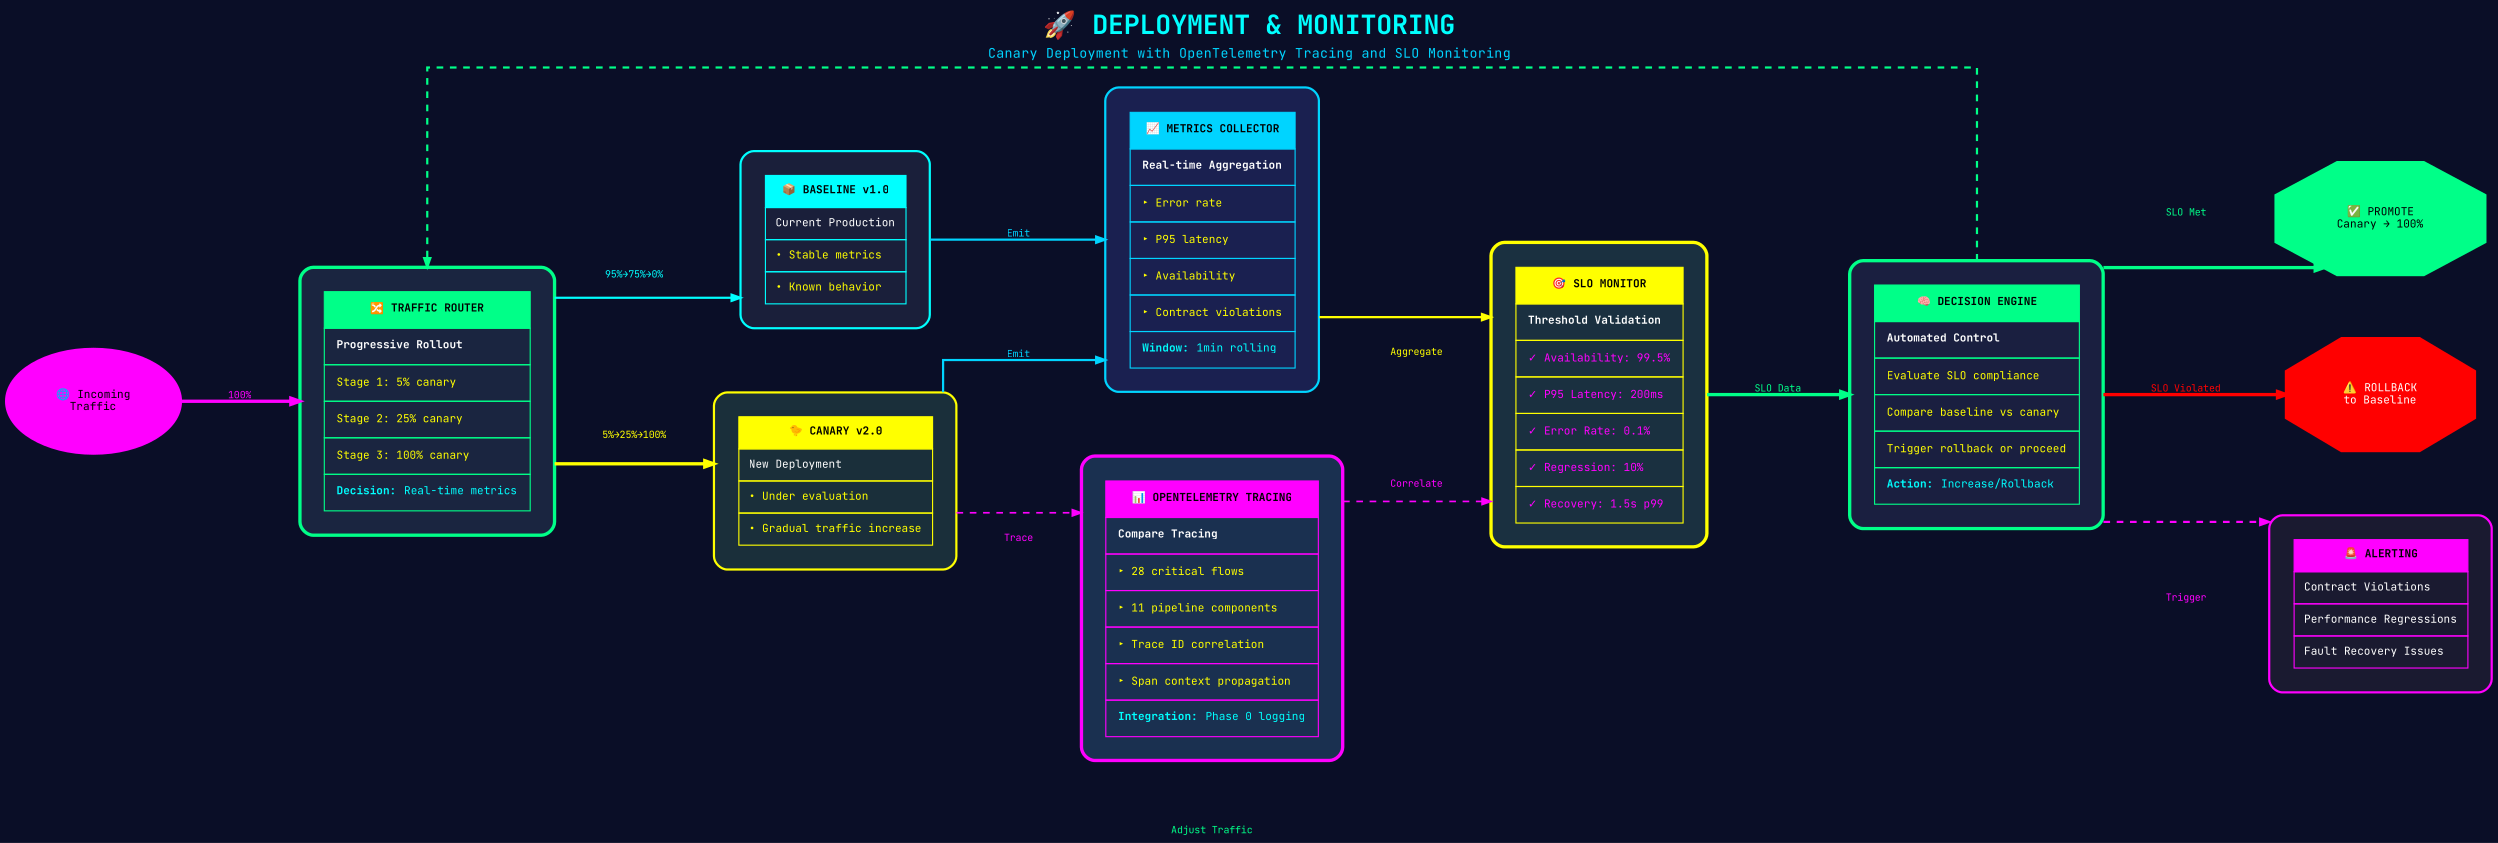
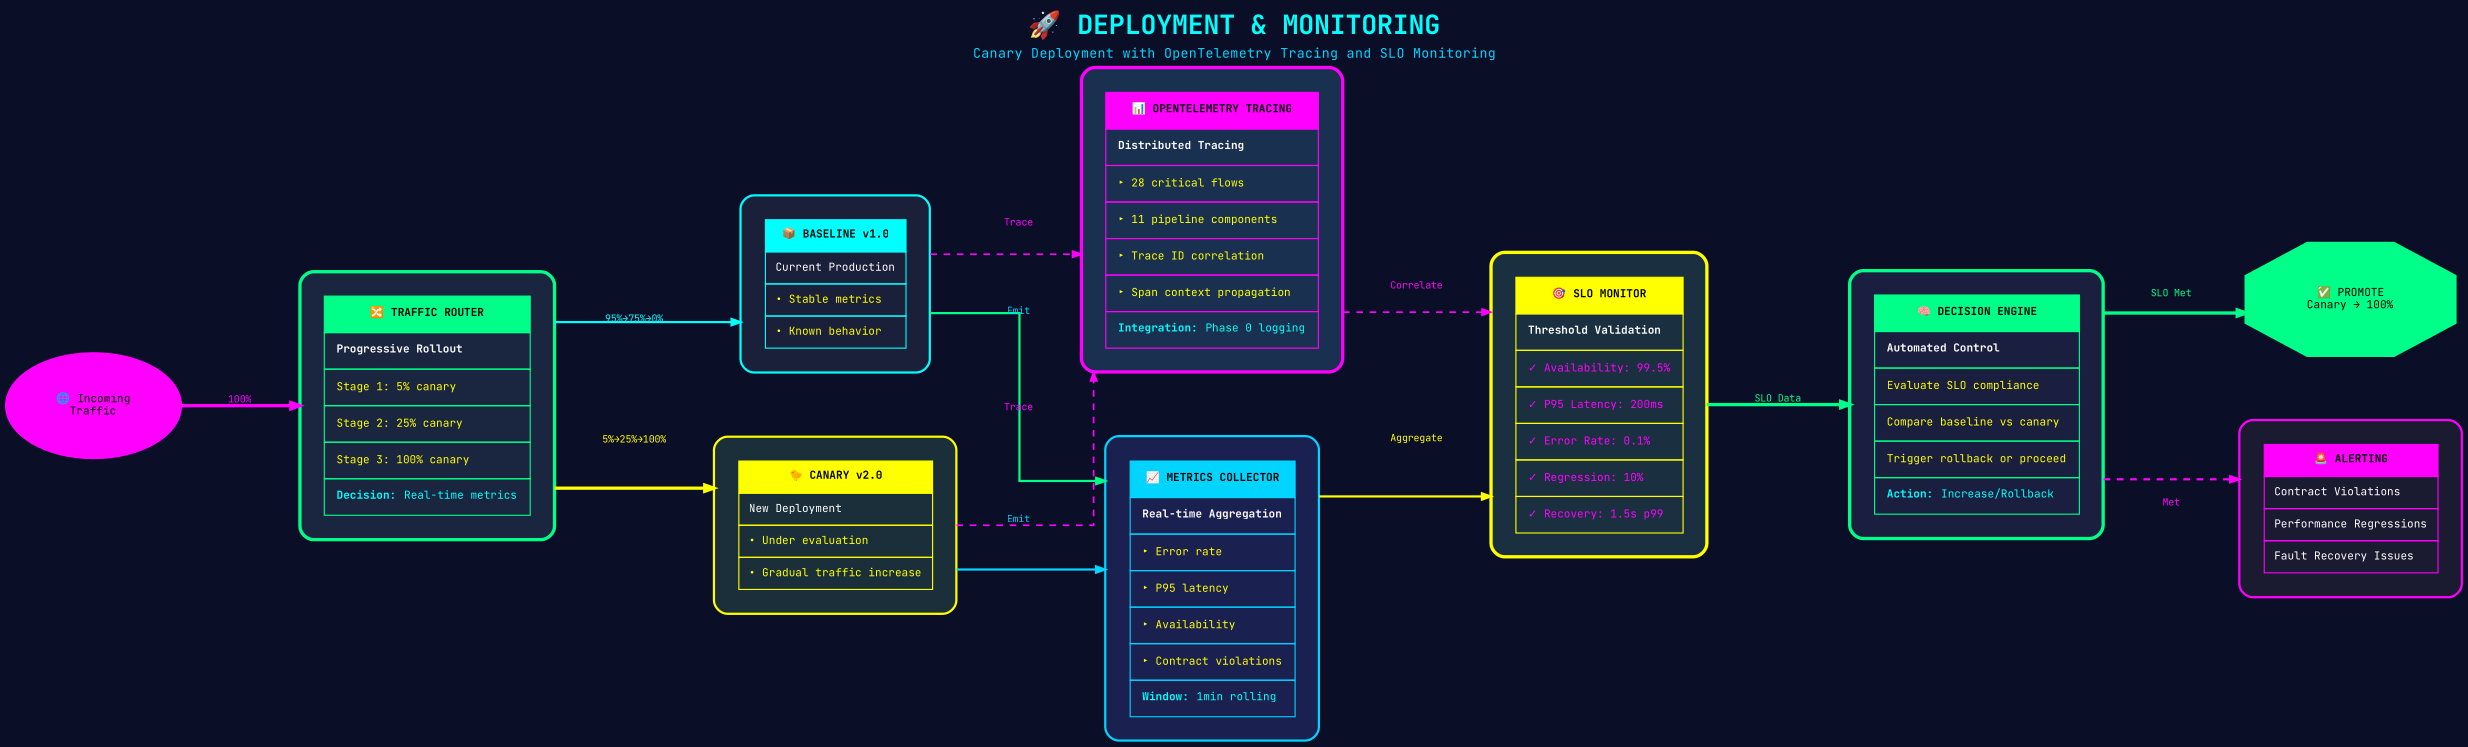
(1203, 68) -> none
(1013, 240) -> (1019, 391)
none -> (1001, 254)
(2380, 395) -> none
(1168, 534) -> (1182, 146)
(2186, 598) -> (2171, 503)
